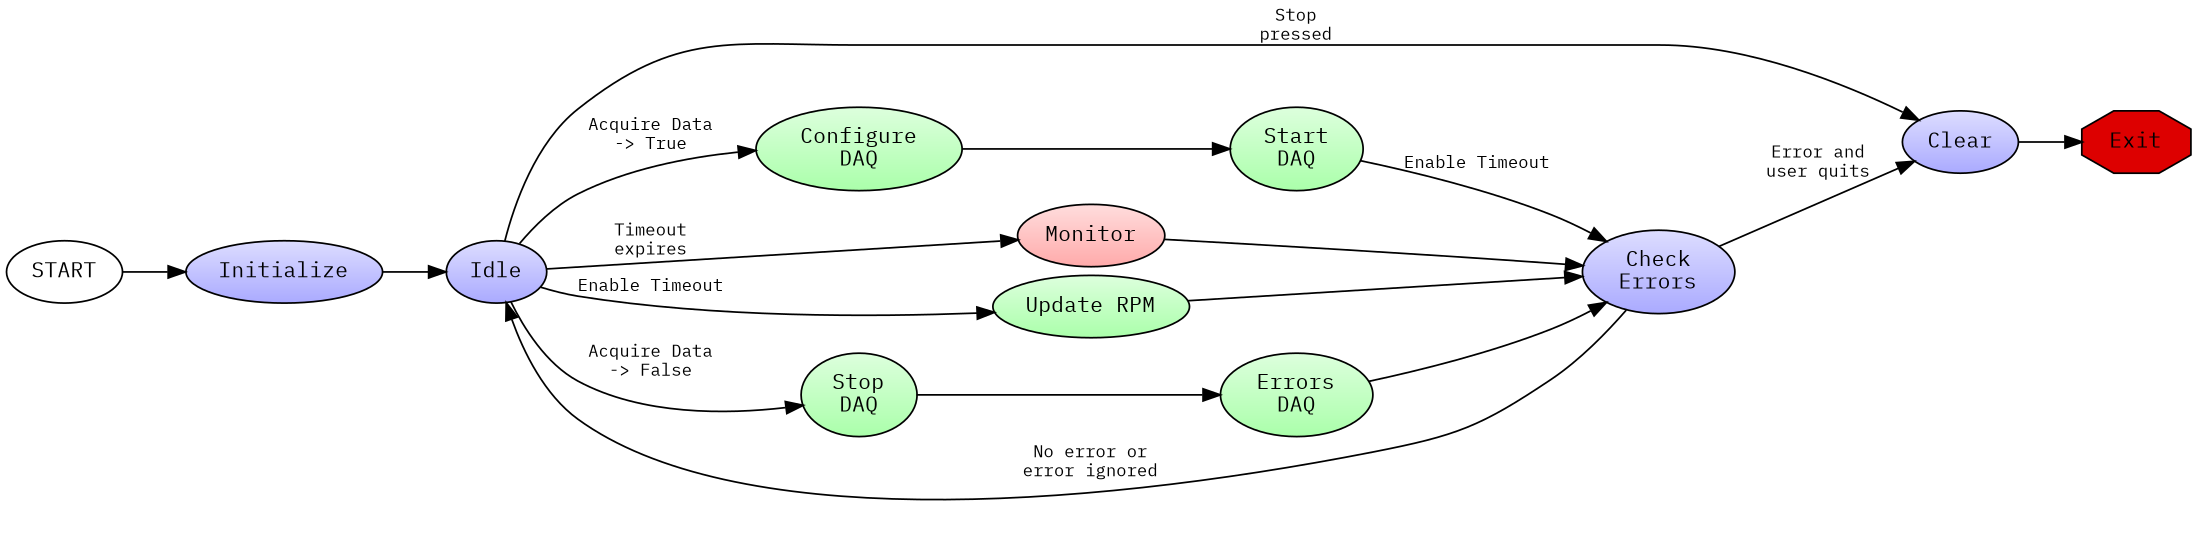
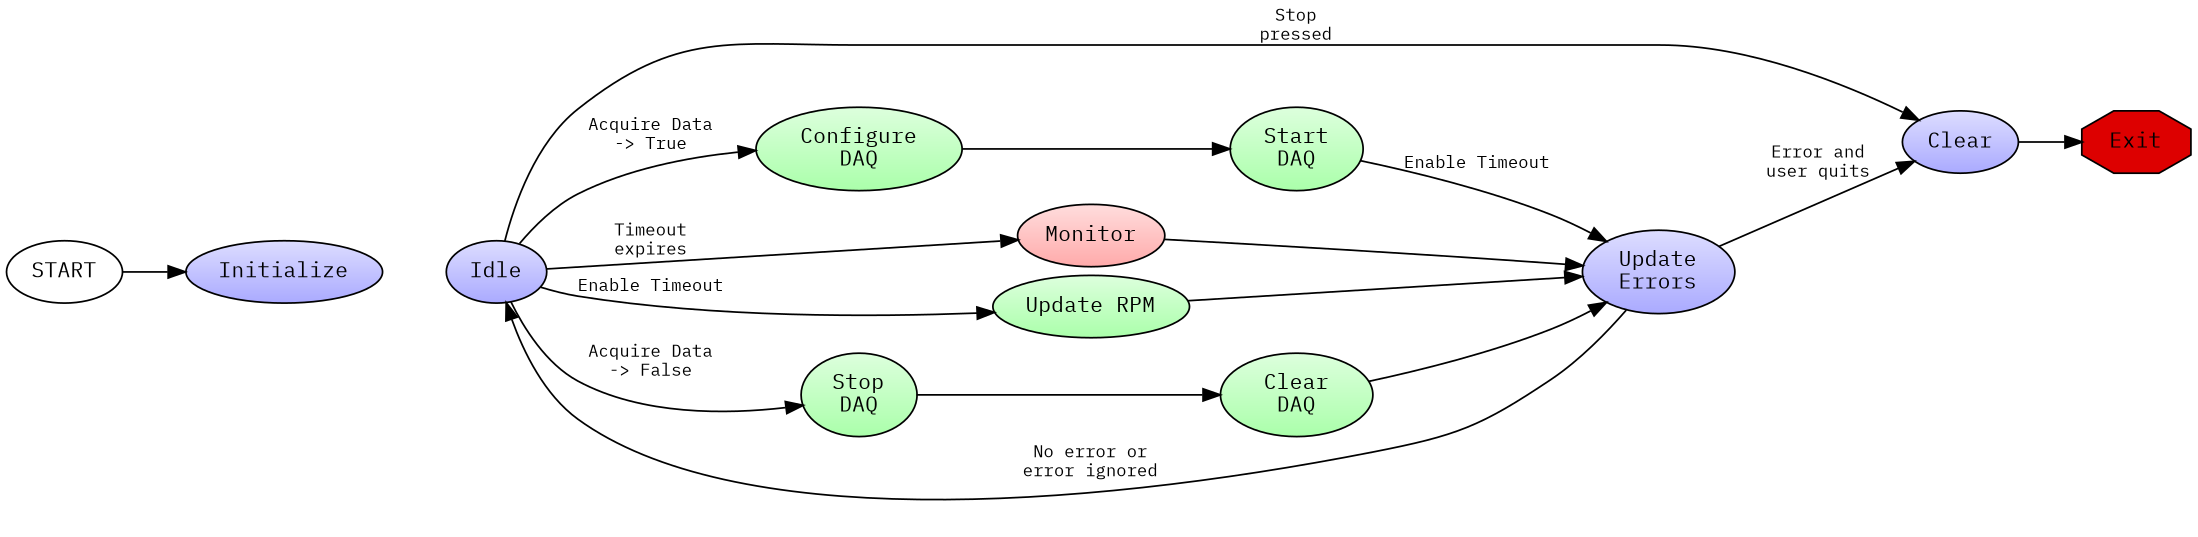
(405, 272) -> none
(1659, 272) -> (1659, 272)
(1297, 395) -> (1297, 395)
